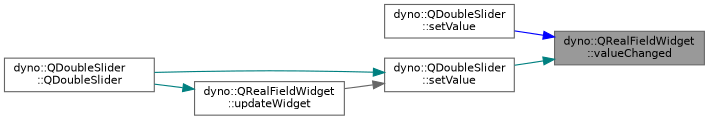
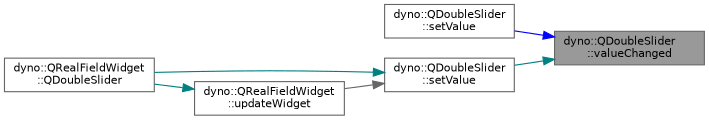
(629, 48) -> (629, 48)
(79, 75) -> (79, 75)
